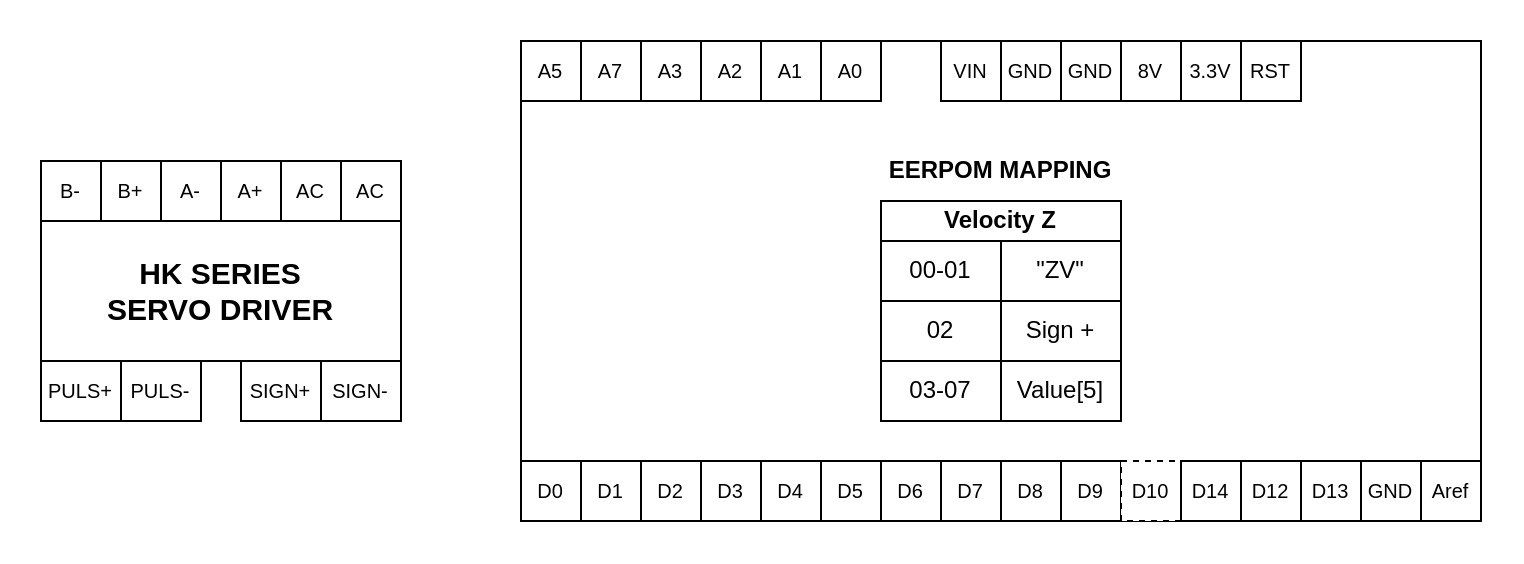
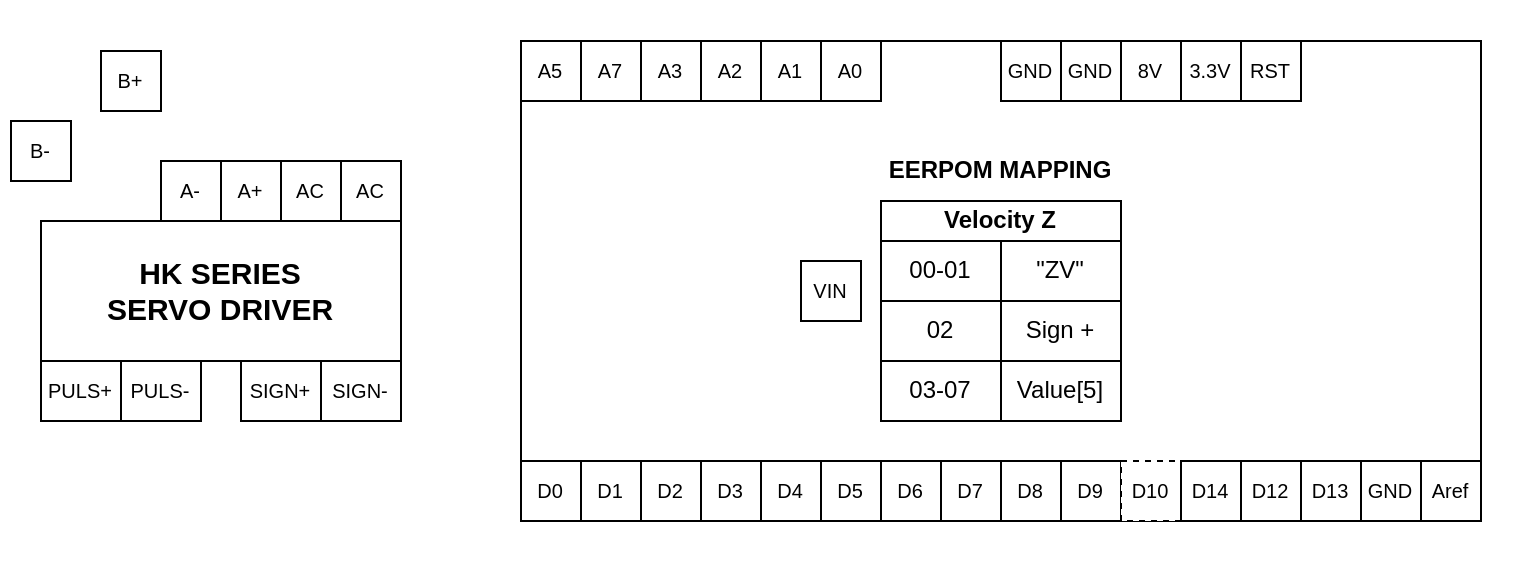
(971, 71) -> (831, 291)
(71, 191) -> (41, 151)
(131, 191) -> (131, 81)
